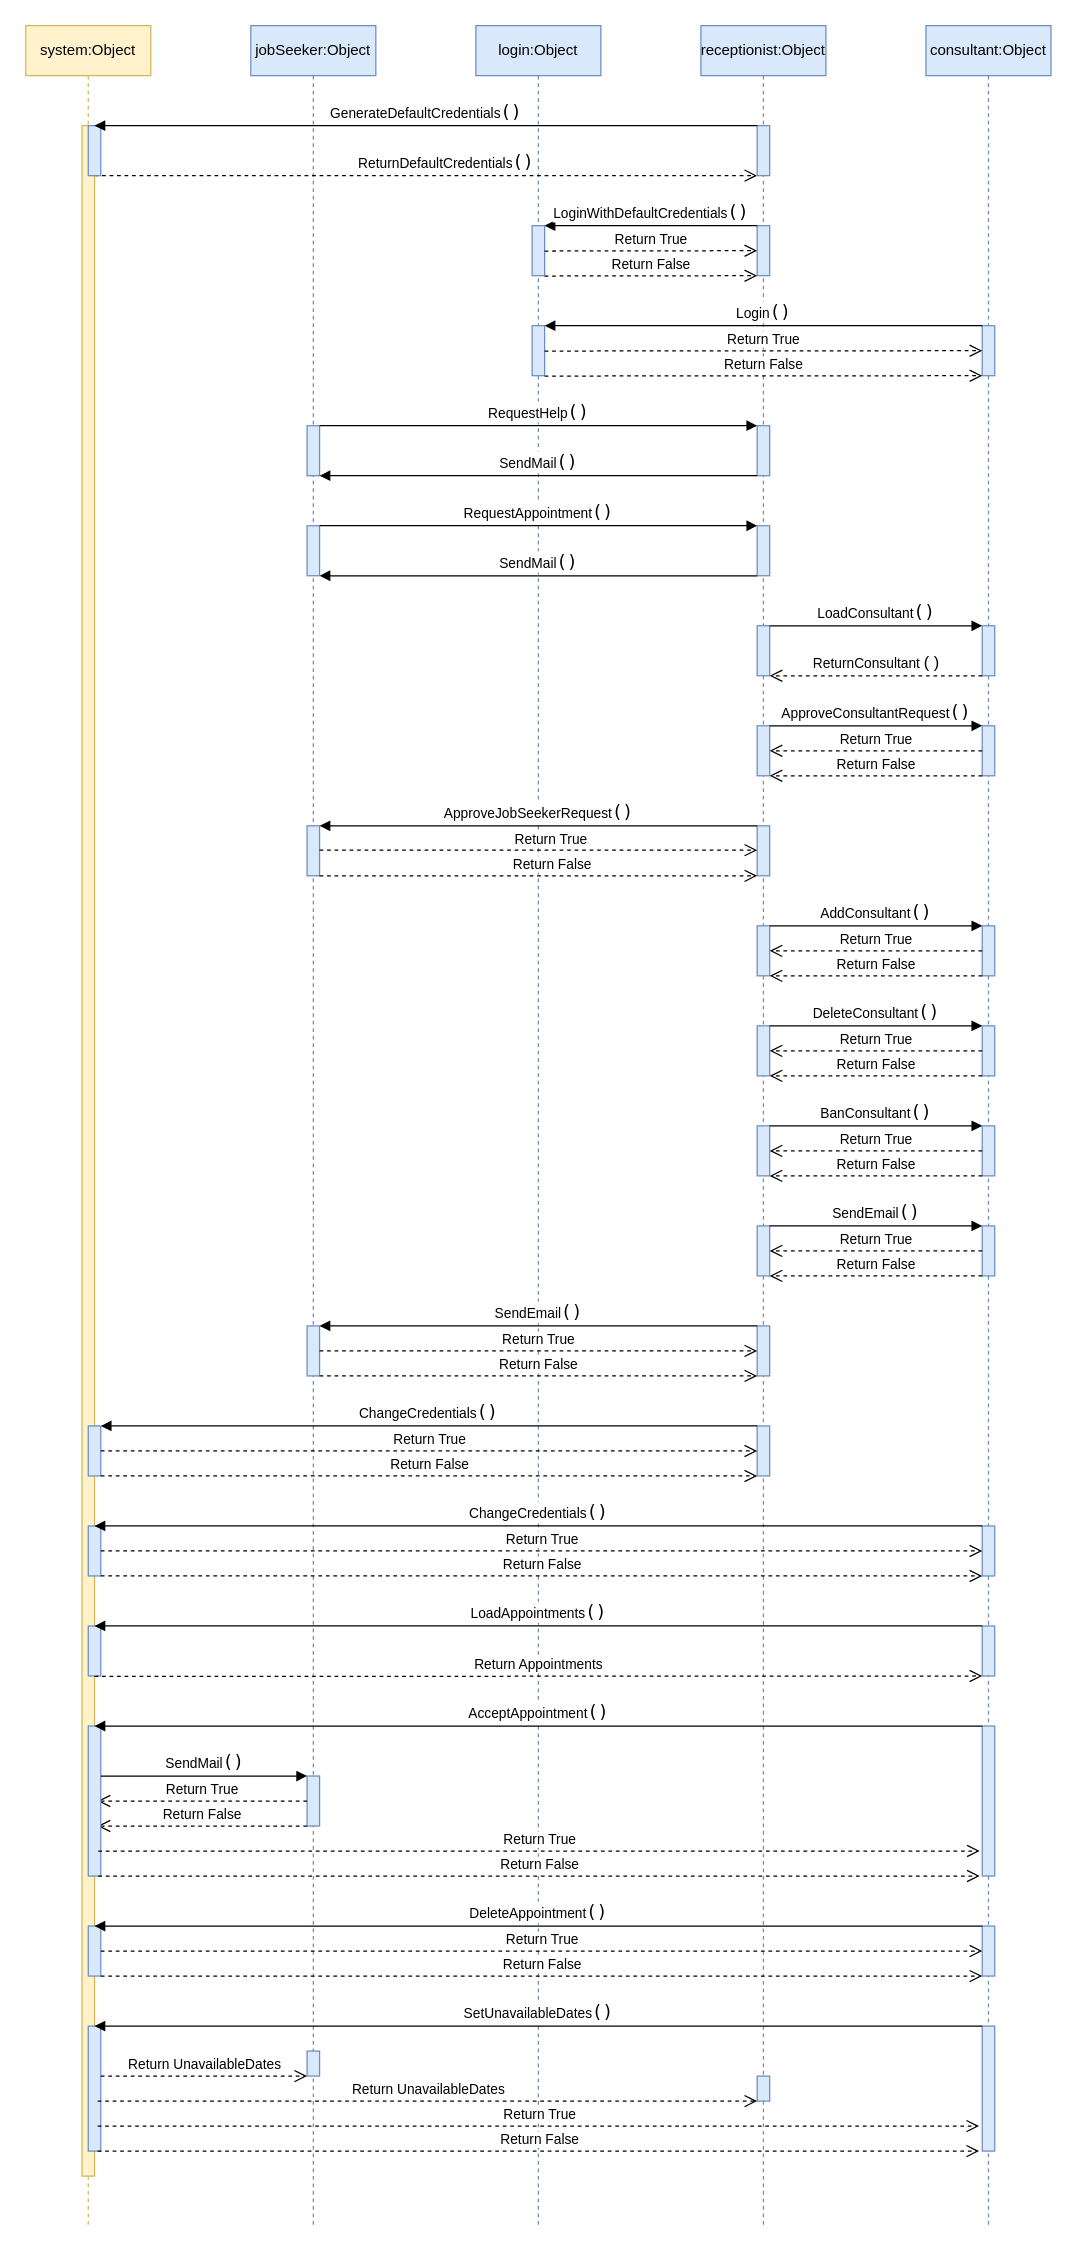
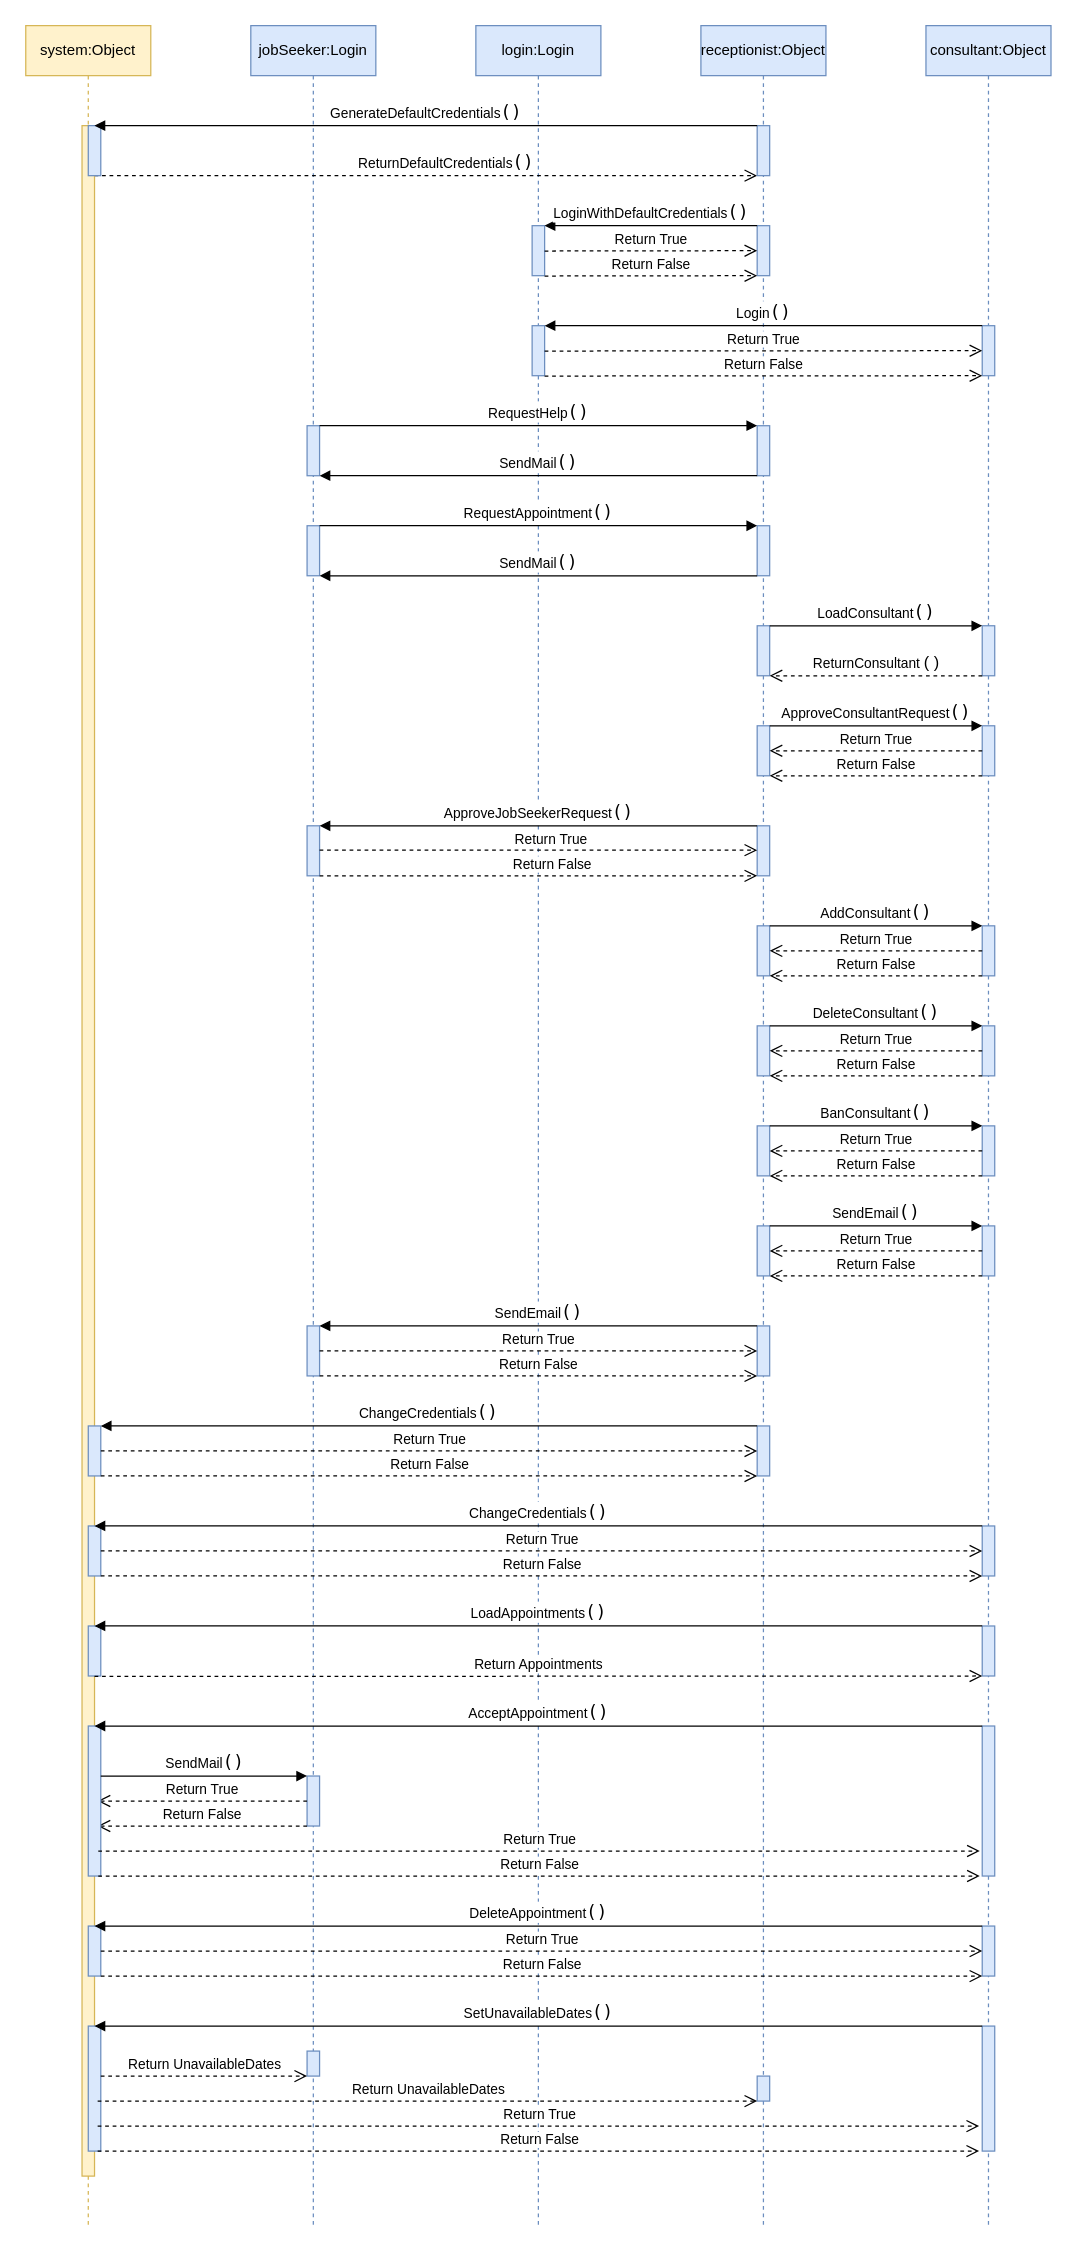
(313, 51) -> (313, 51)
(538, 51) -> (538, 51)
